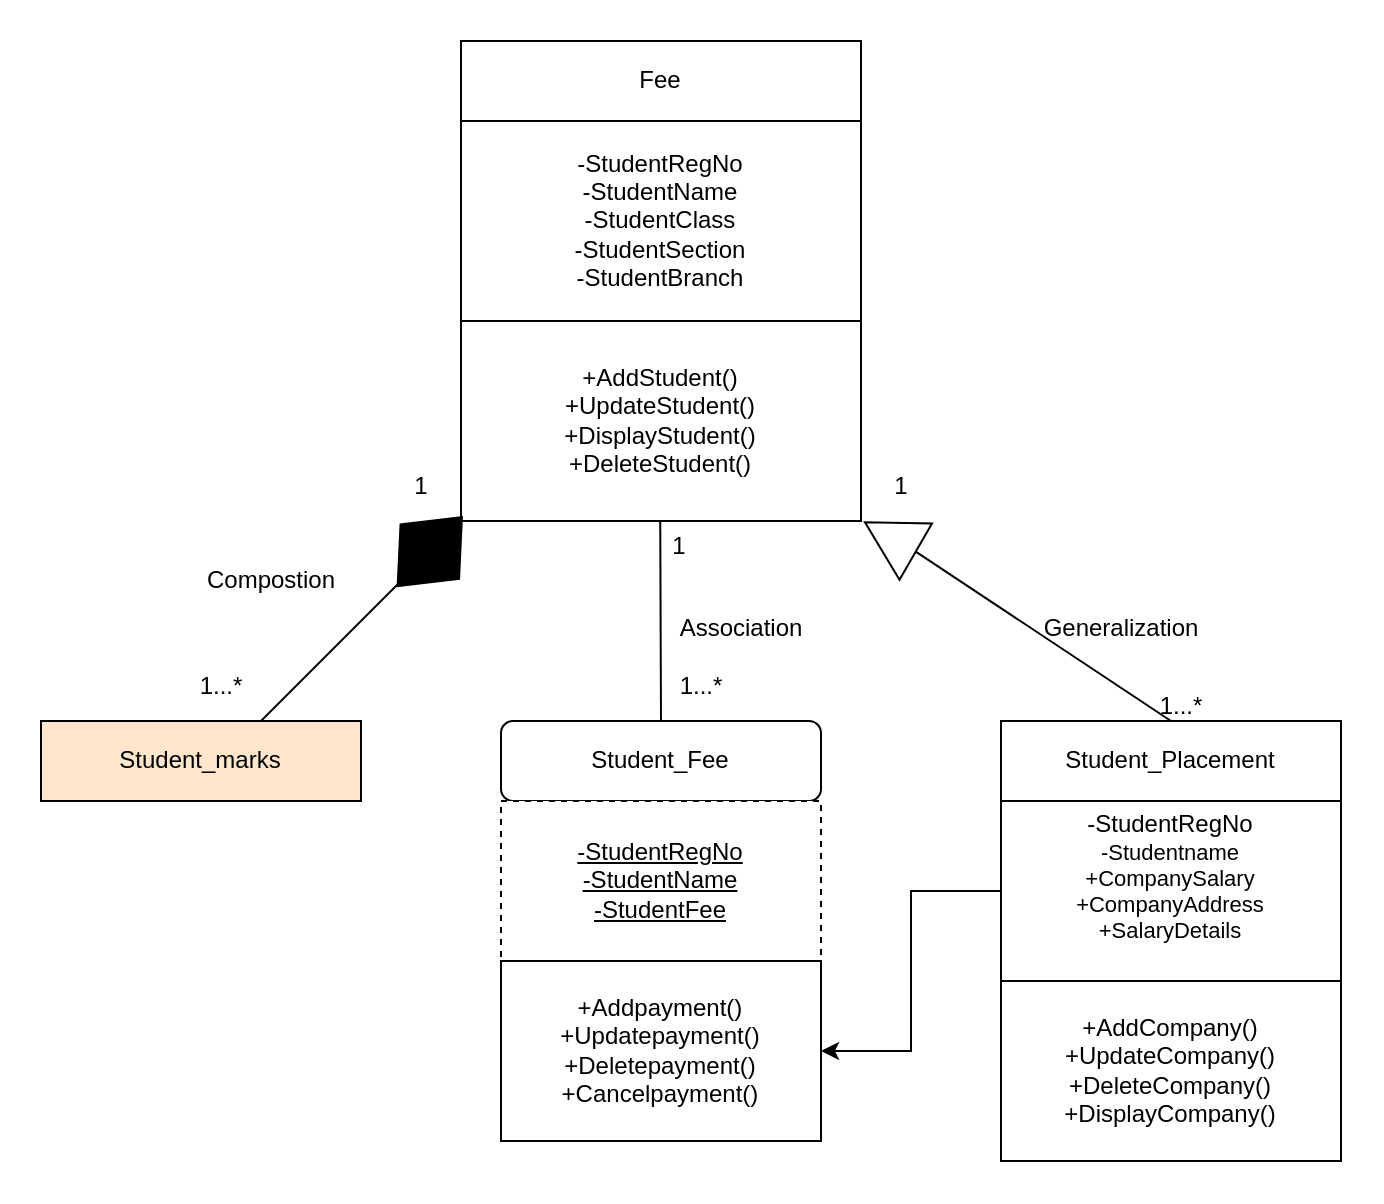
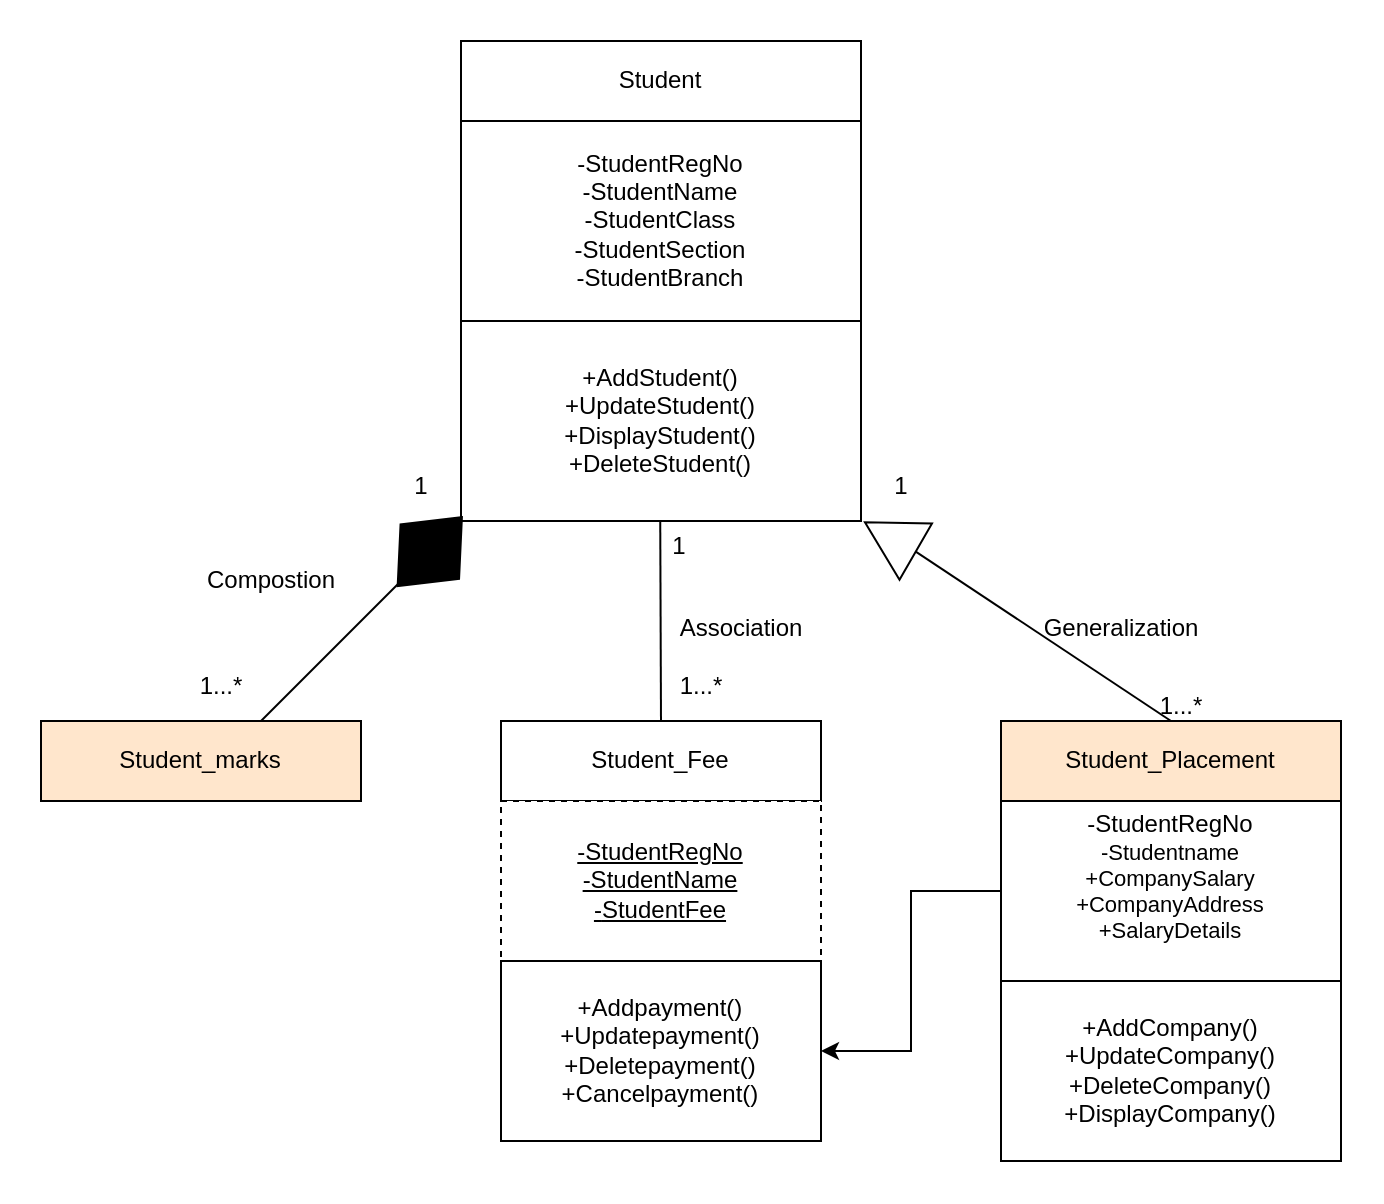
(661, 81) -> (661, 81)
(661, 761) -> (661, 761)
(1171, 761) -> (1171, 761)
